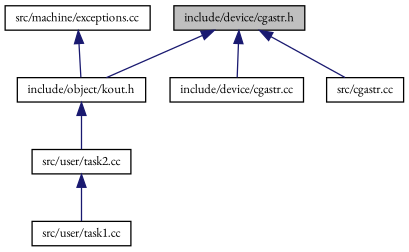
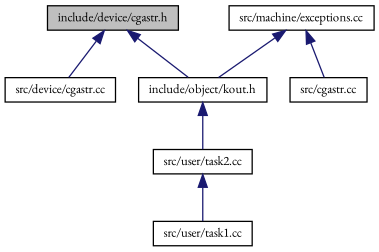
(308, 57) -> (317, 60)
(237, 90) -> (60, 90)
